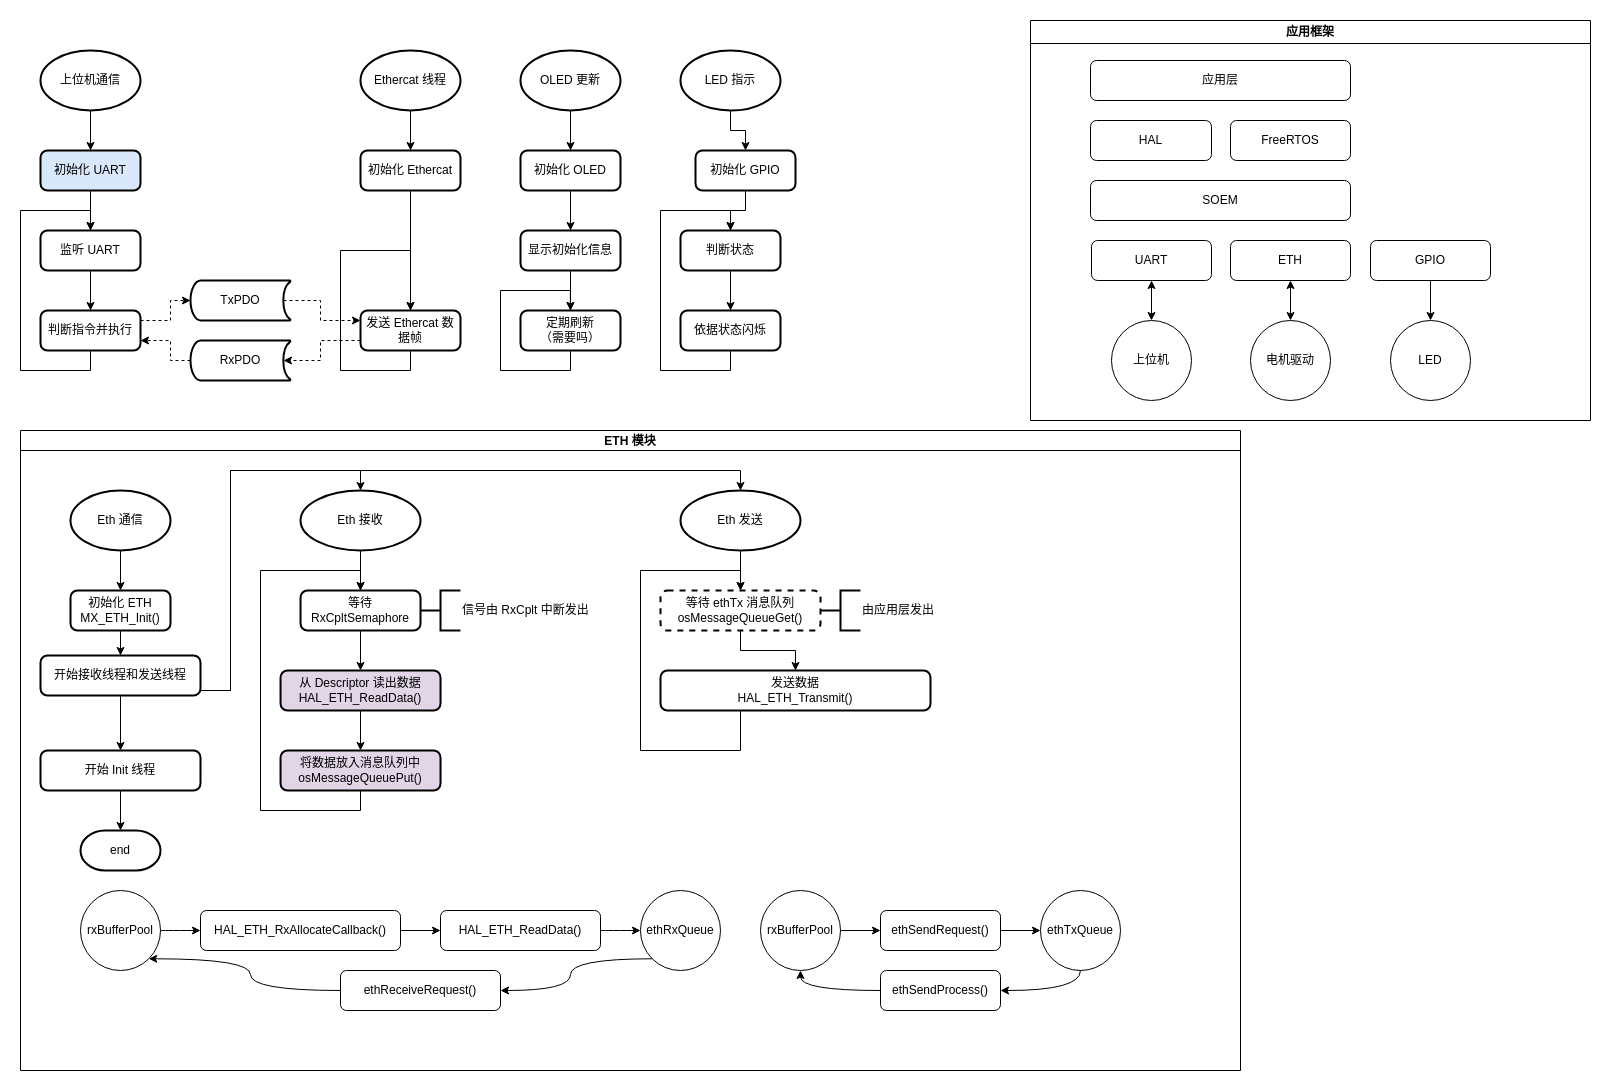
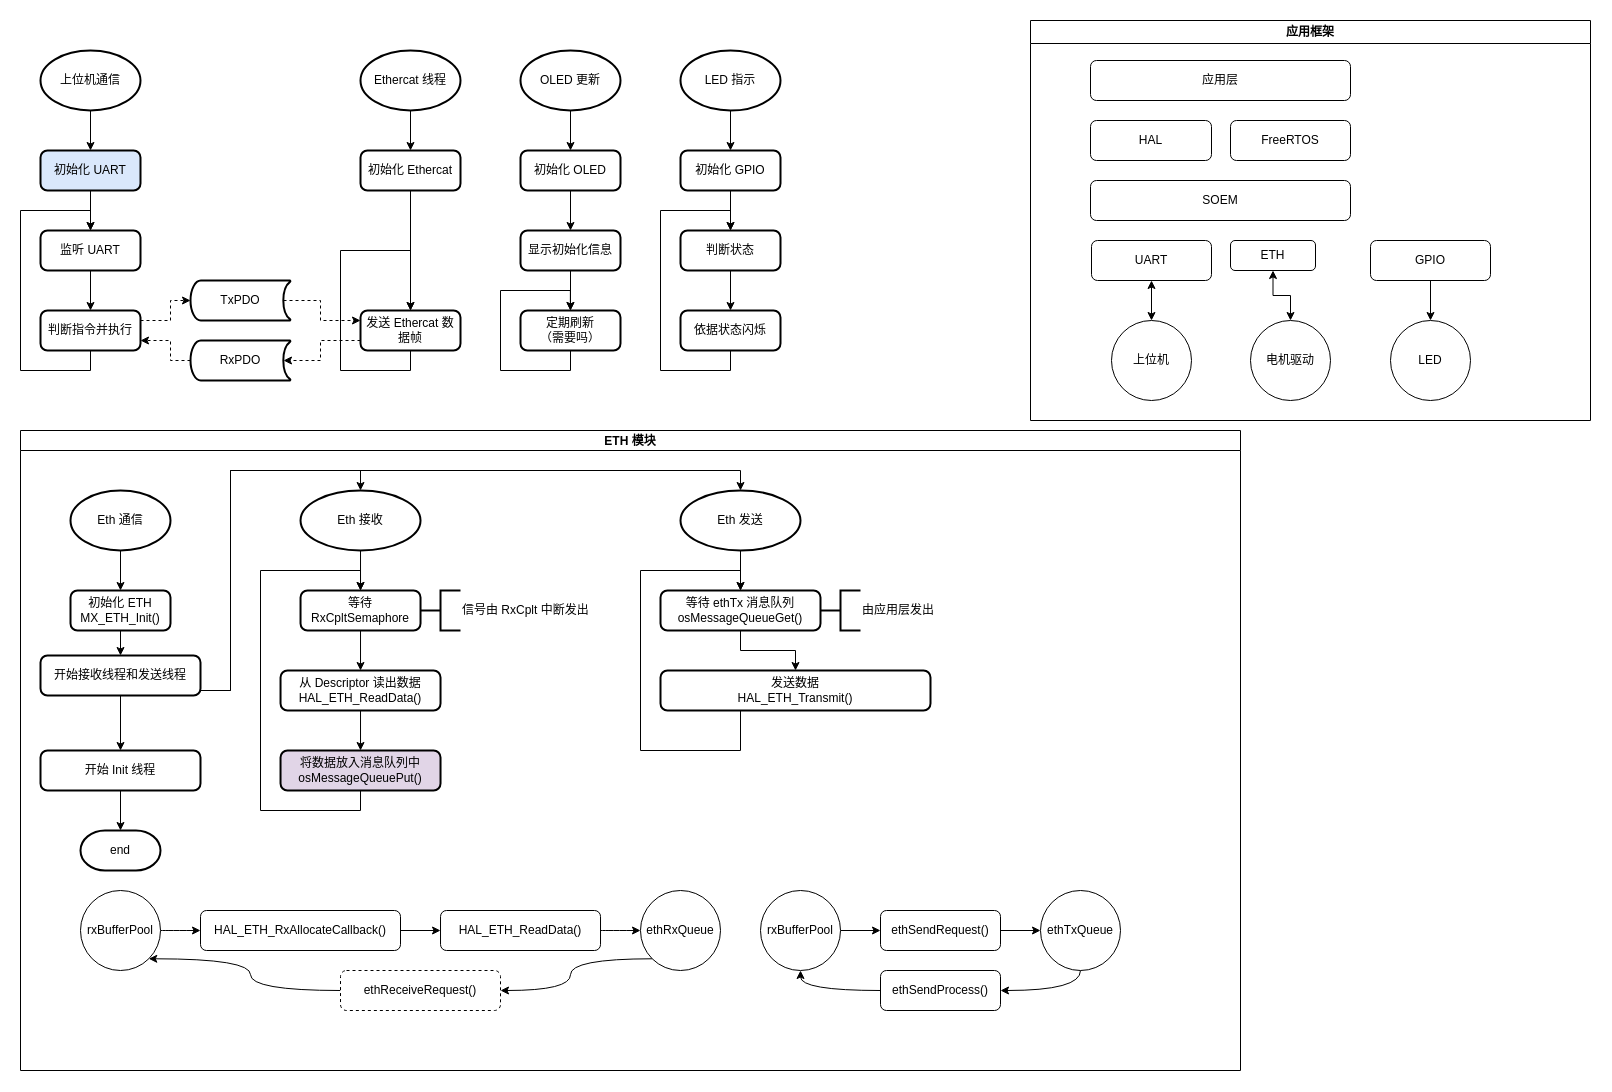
(746, 171) -> (731, 171)
(1291, 261) -> (1273, 256)
(741, 611) -> (741, 611)
(361, 691) -> (361, 691)
(421, 991) -> (421, 991)
